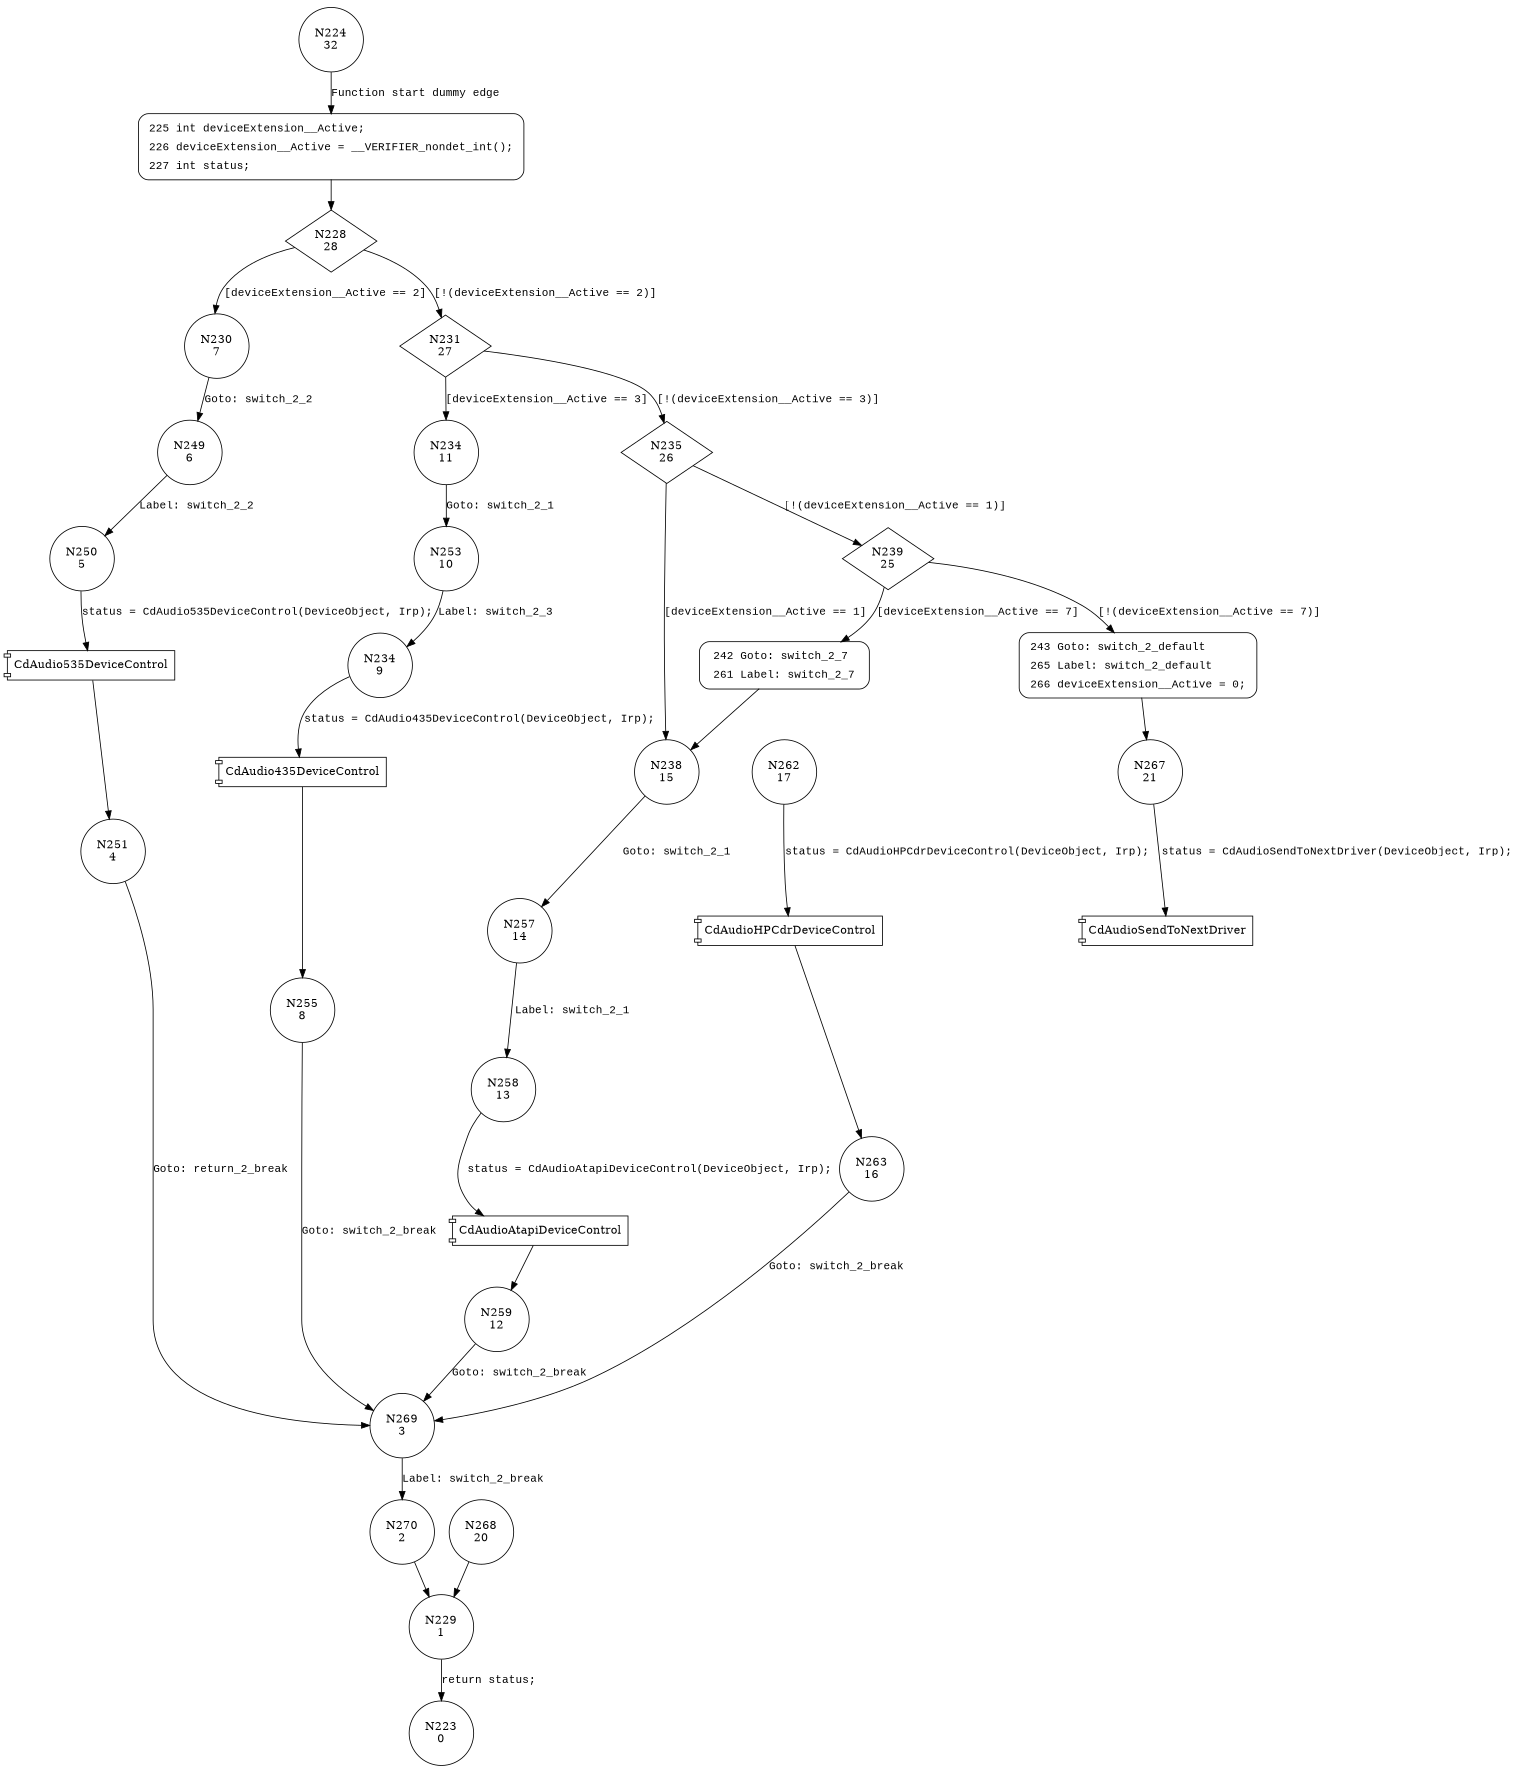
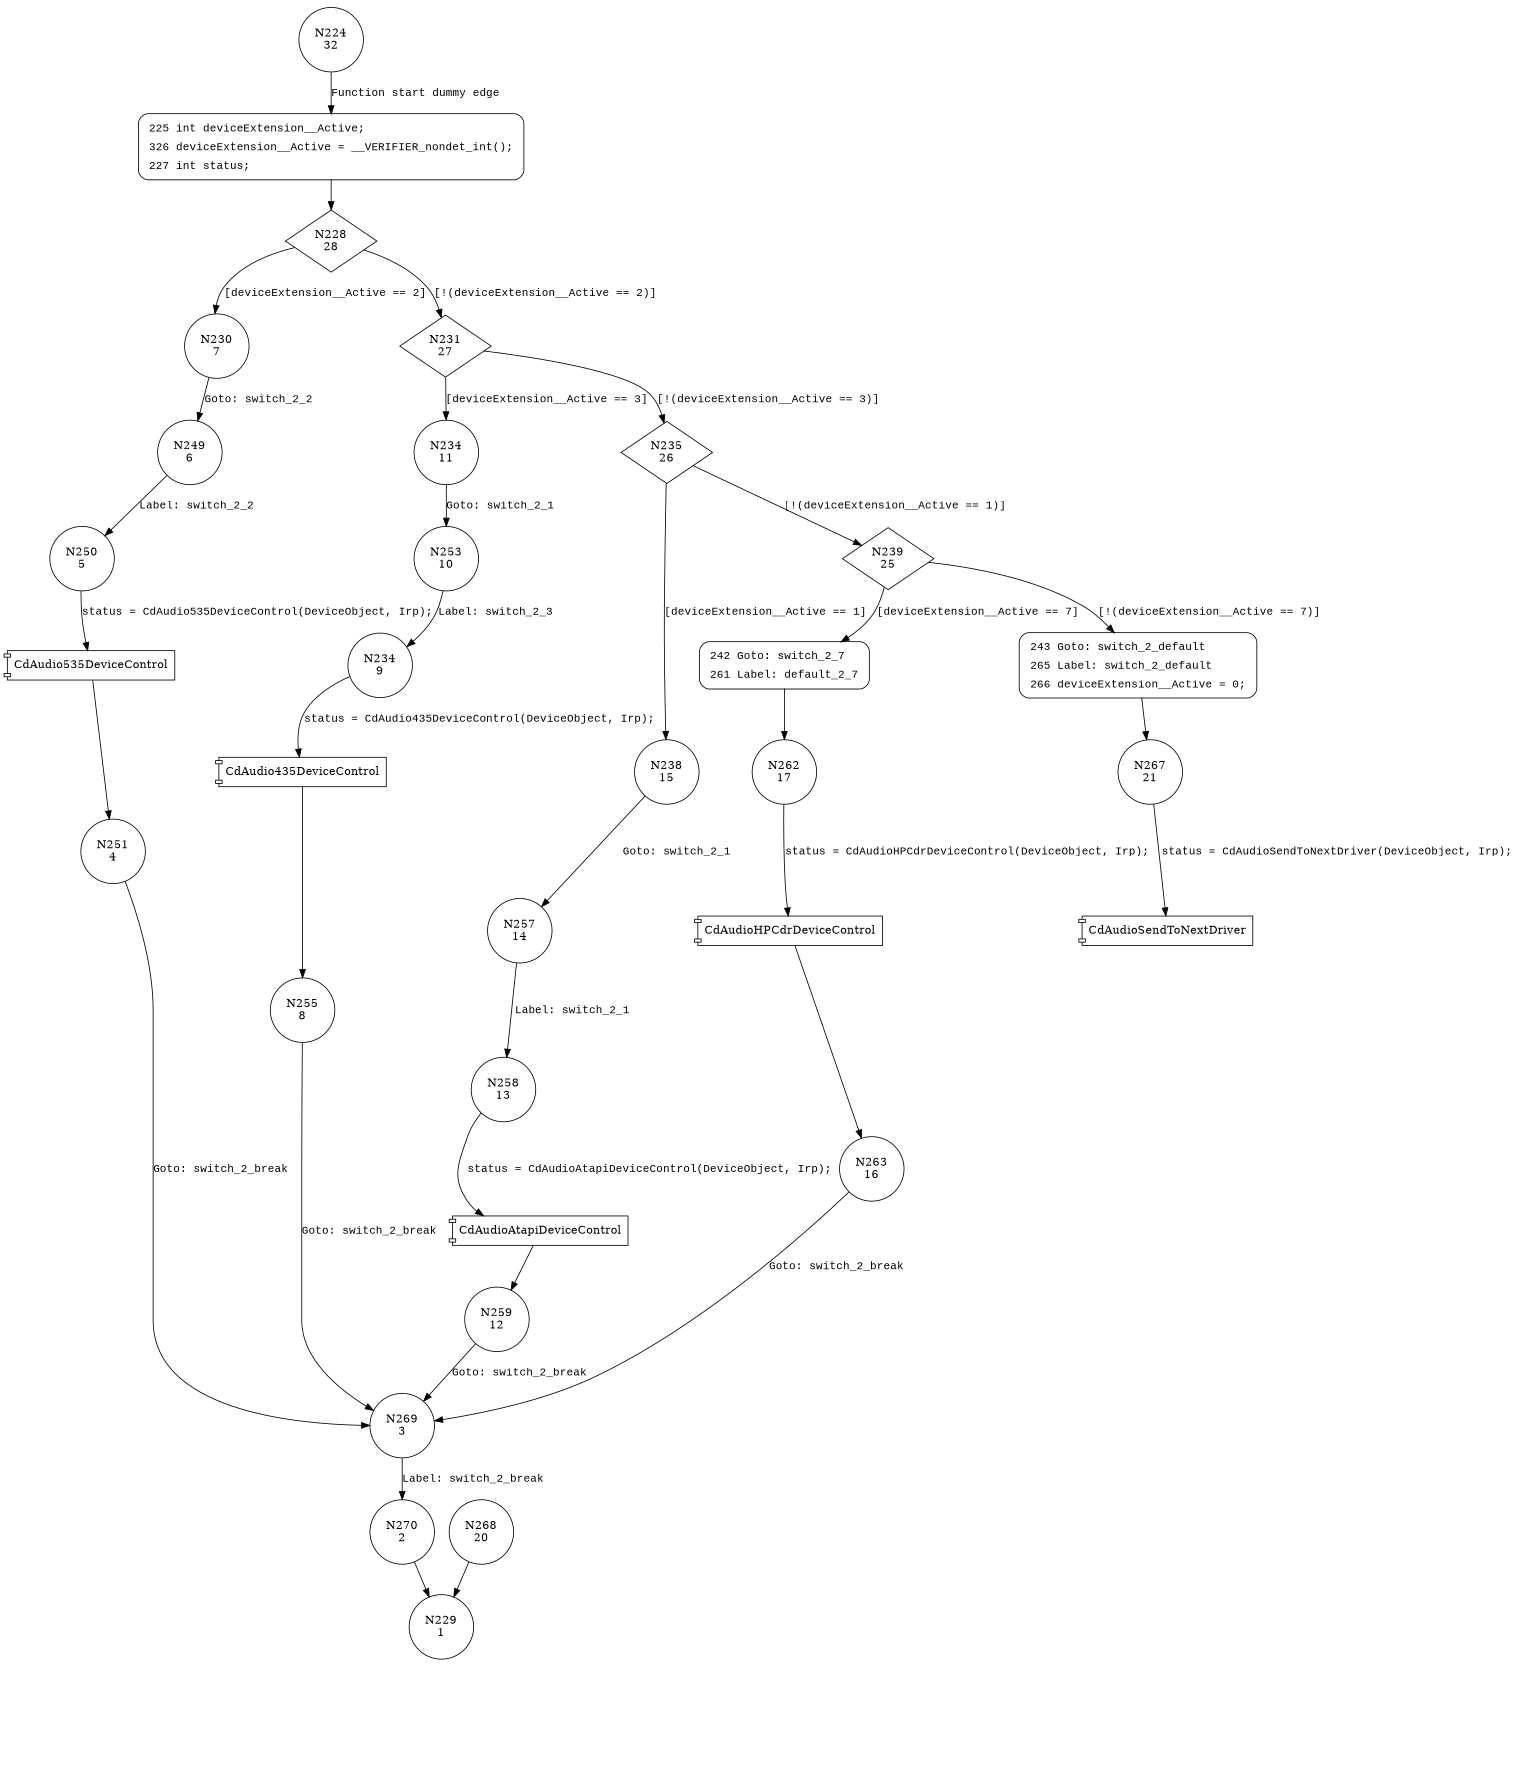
(159, 147) -> (159, 147)
(798, 674) -> (798, 674)
(728, 716) -> (784, 710)
(221, 1169) -> (221, 1169)
(441, 1733) -> none
